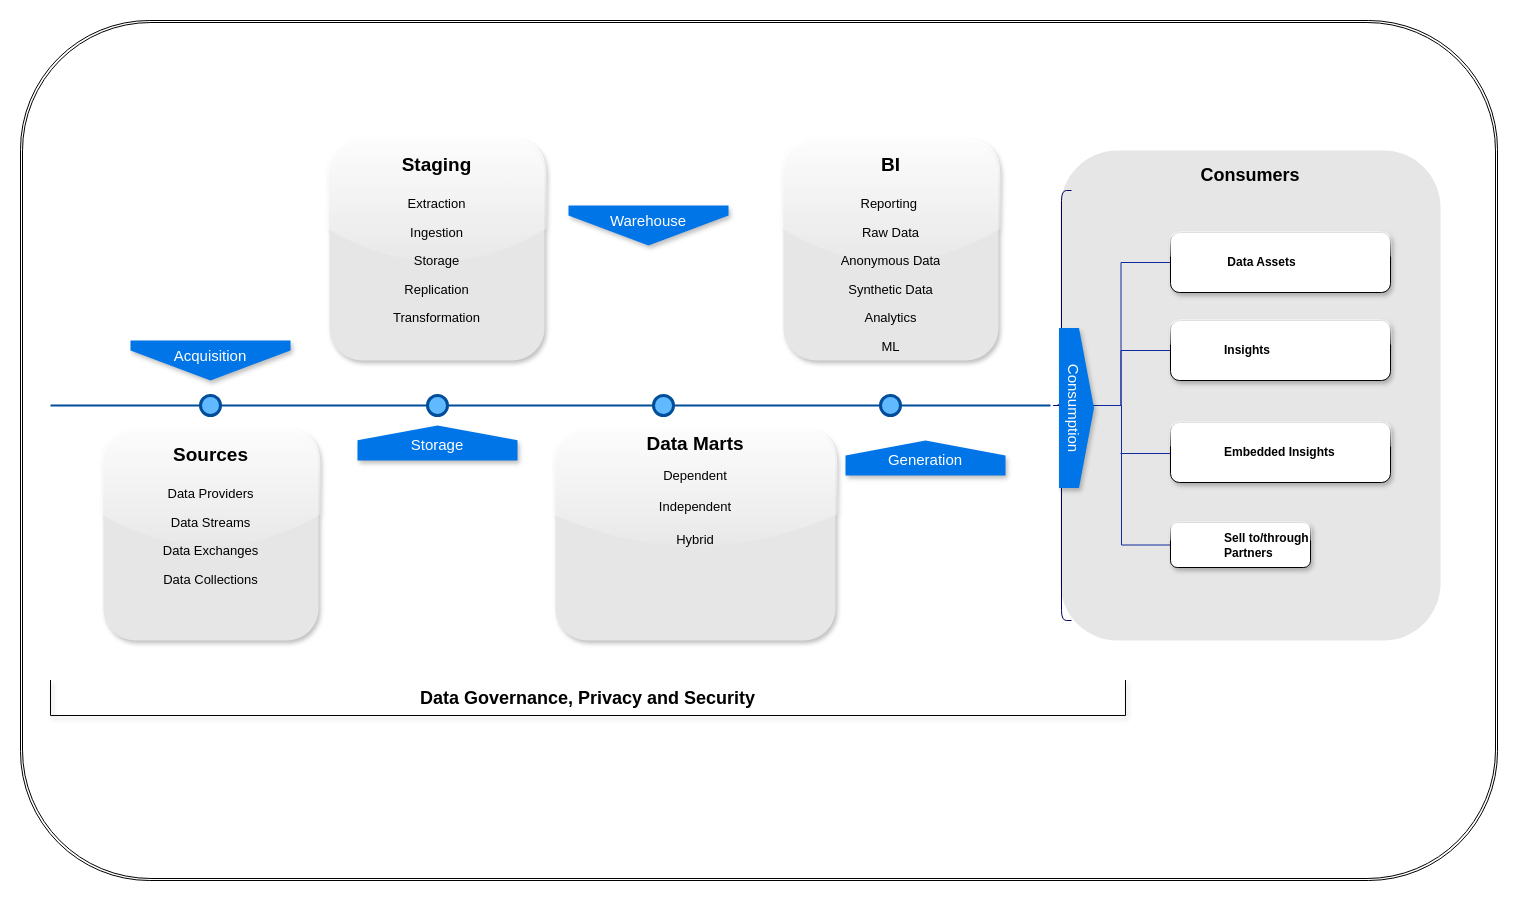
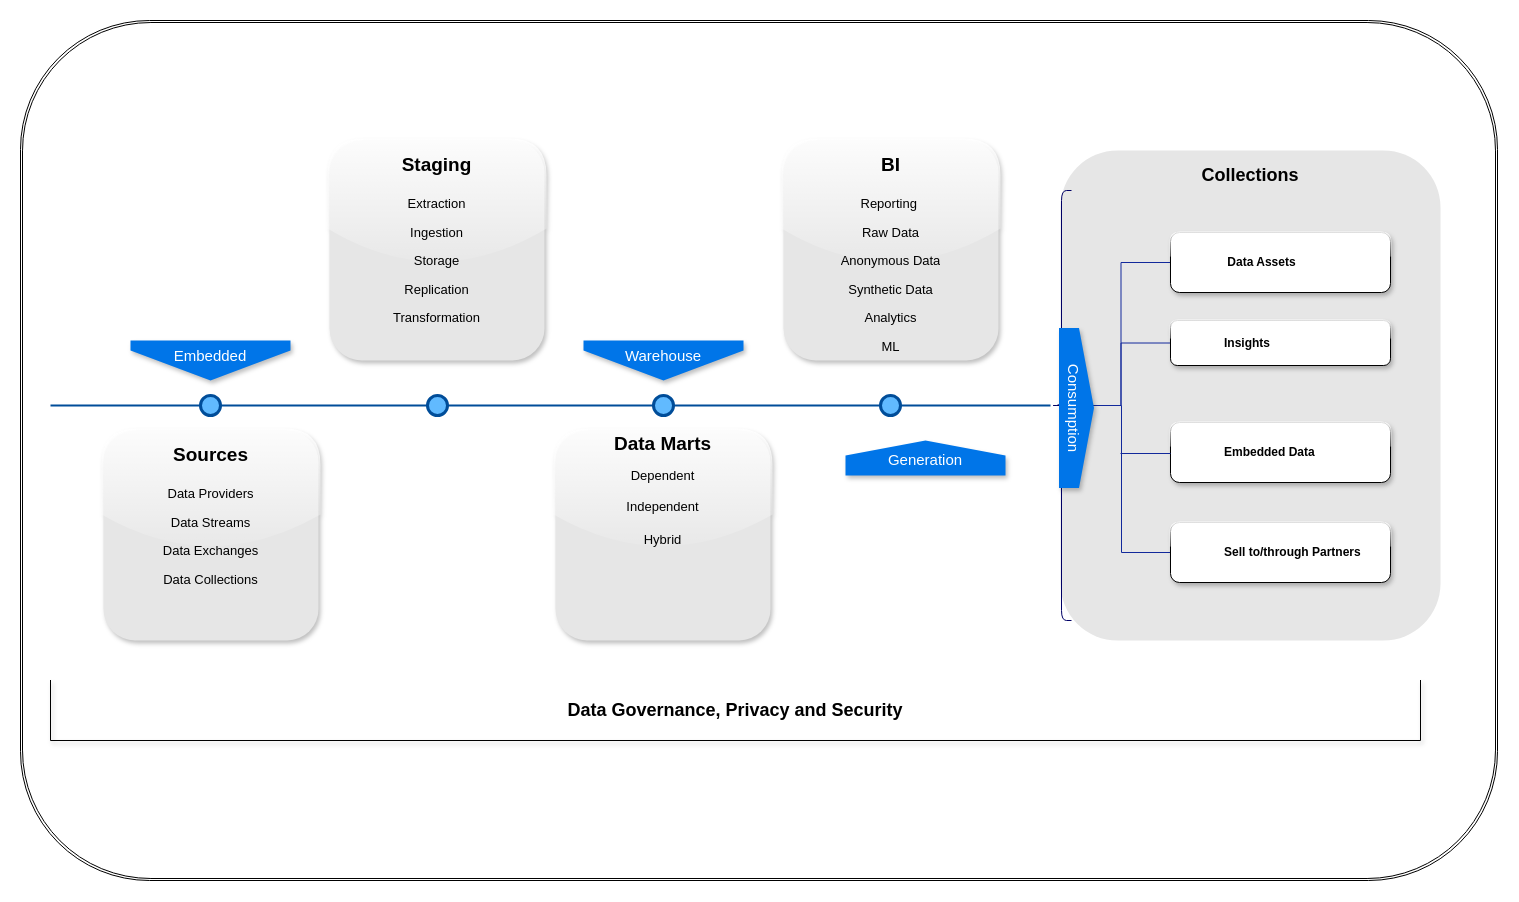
(1251, 148) -> (1251, 148)
(649, 226) -> (664, 361)
(1281, 351) -> (1281, 343)
(211, 357) -> (211, 357)
(438, 443) -> none
(1279, 453) -> (1267, 453)
(696, 536) -> (663, 536)
(1241, 545) -> (1281, 553)
(588, 698) -> (736, 711)
